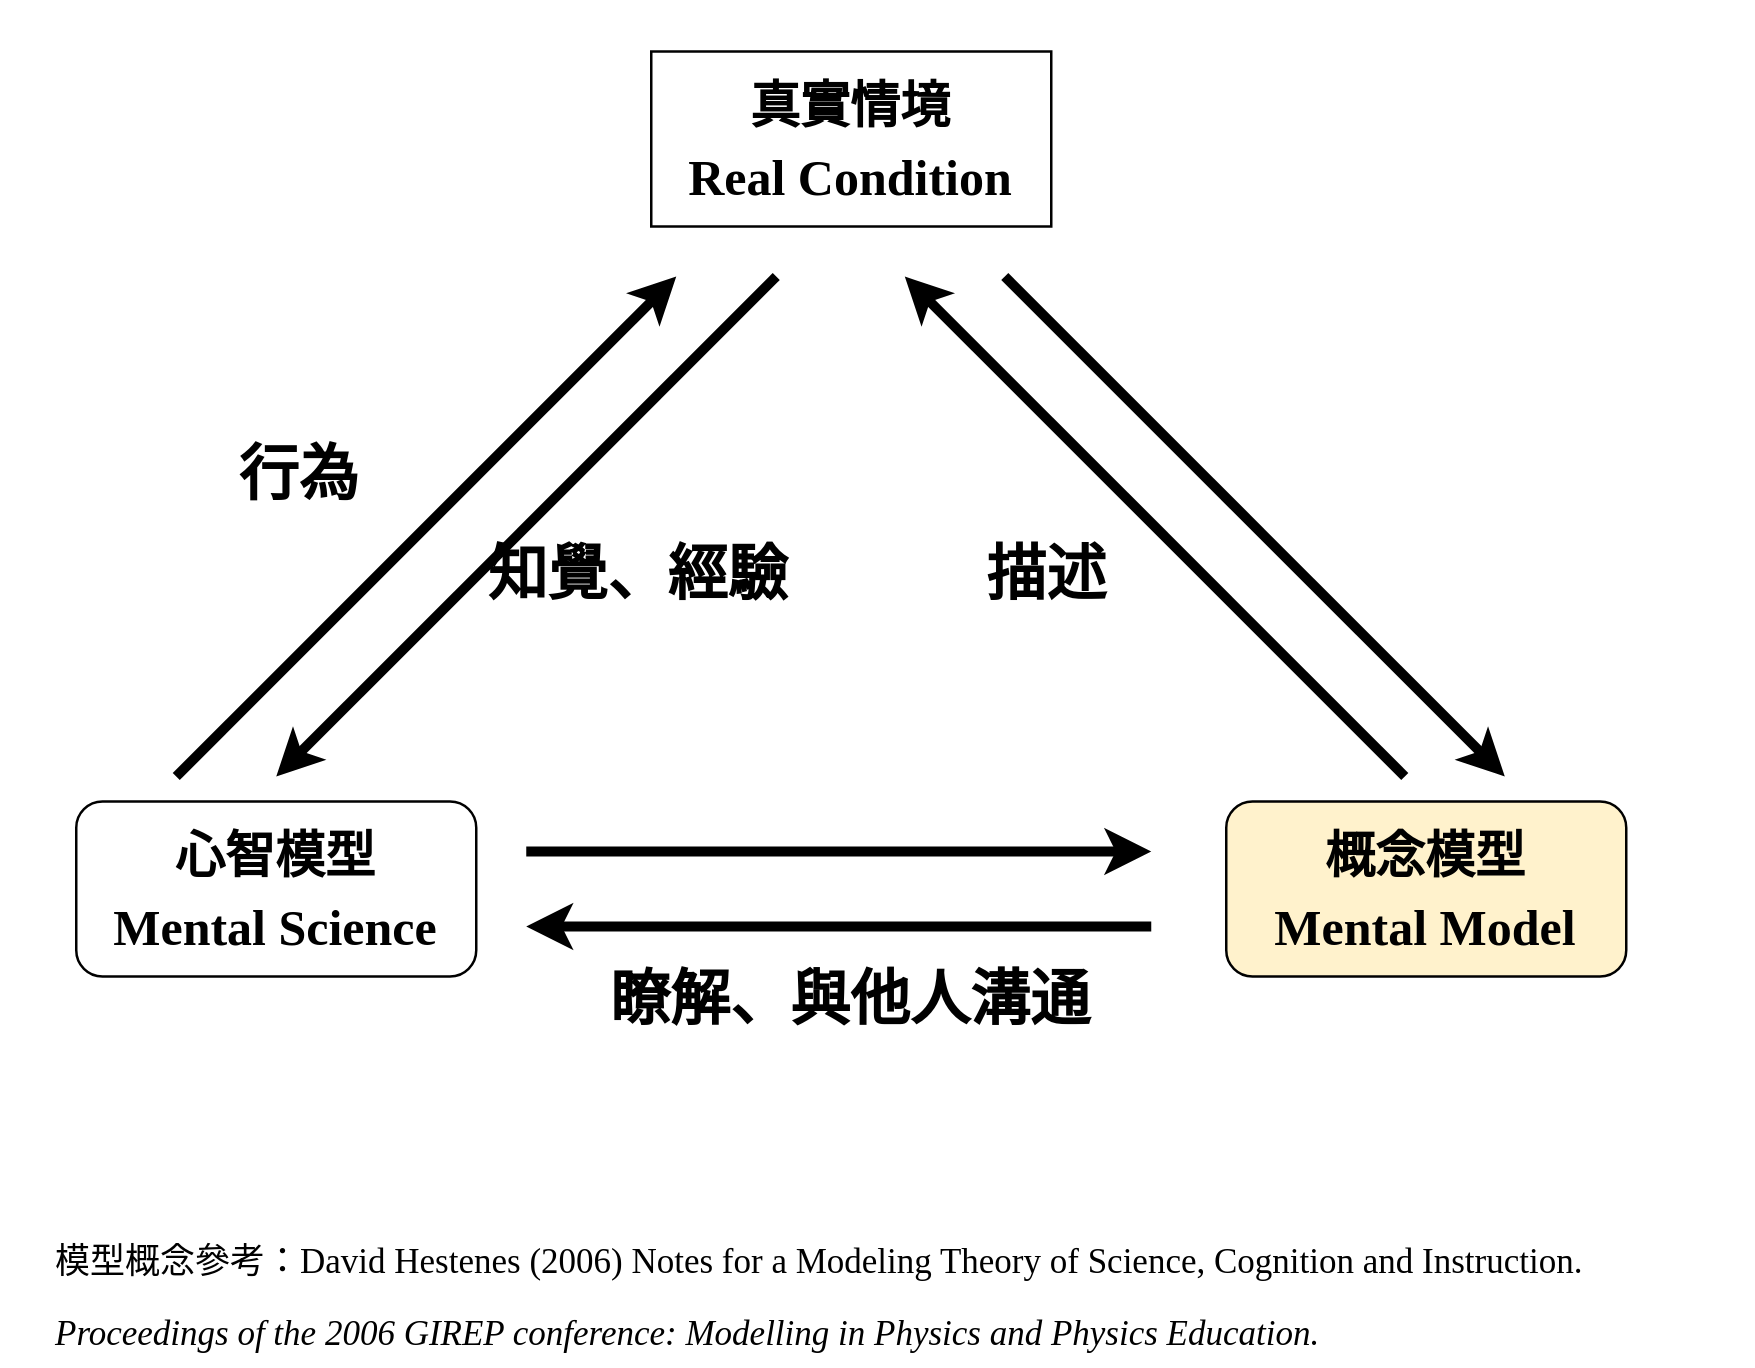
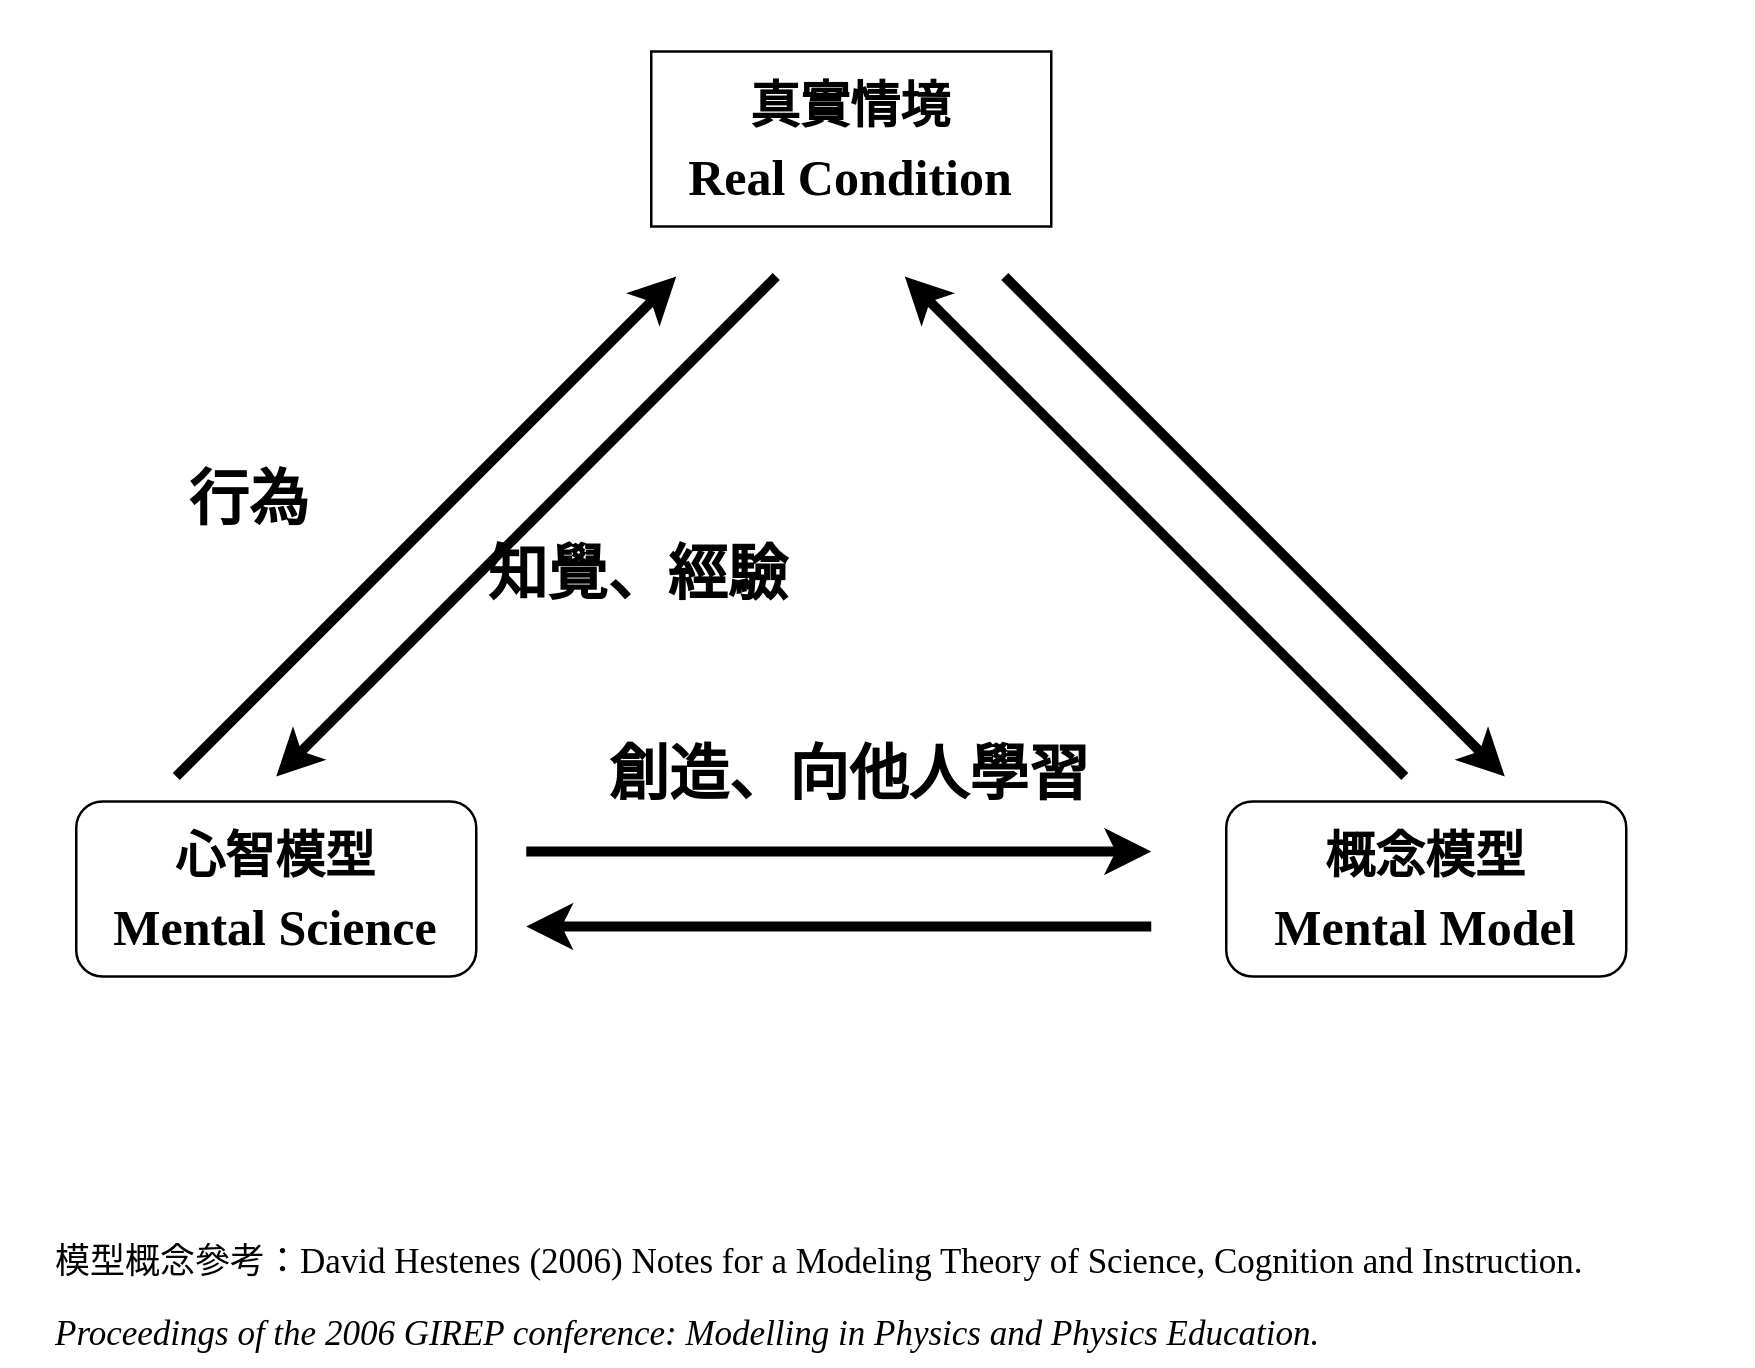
(299, 476) -> (249, 501)
(1048, 576) -> none
none -> (850, 776)
(1426, 889) -> (1426, 889)
(851, 1001) -> none
